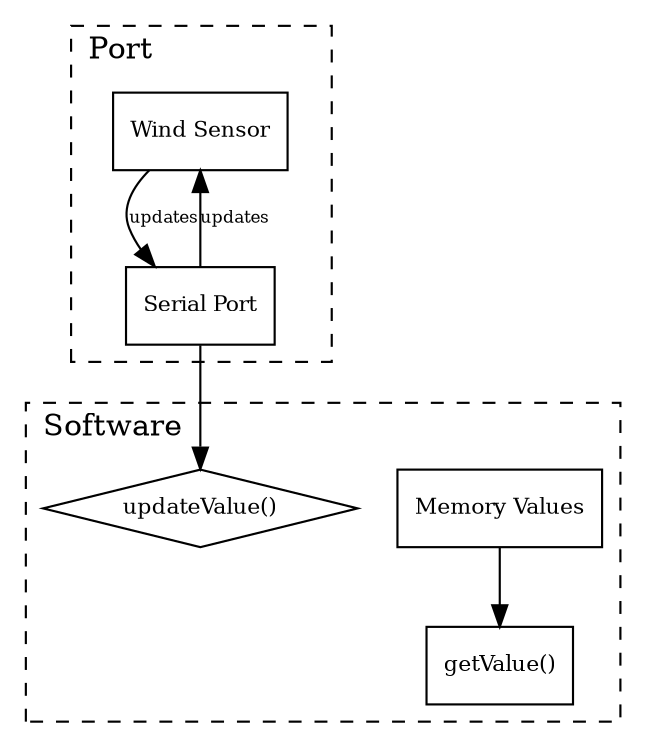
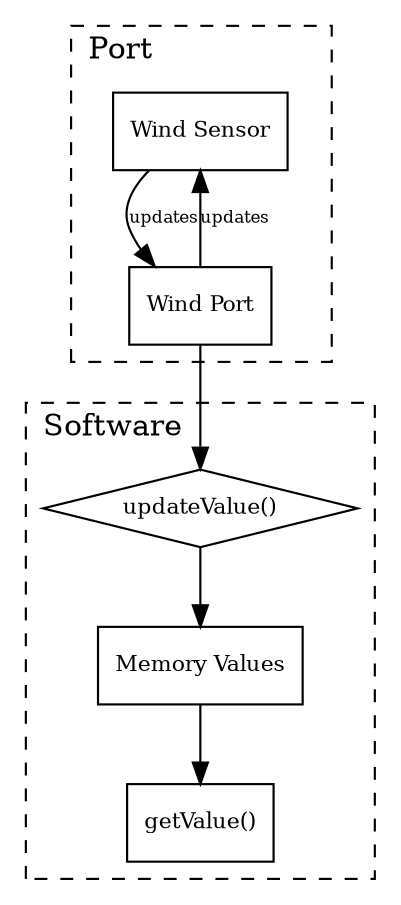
(200, 306) -> (200, 306)
none -> (200, 576)
